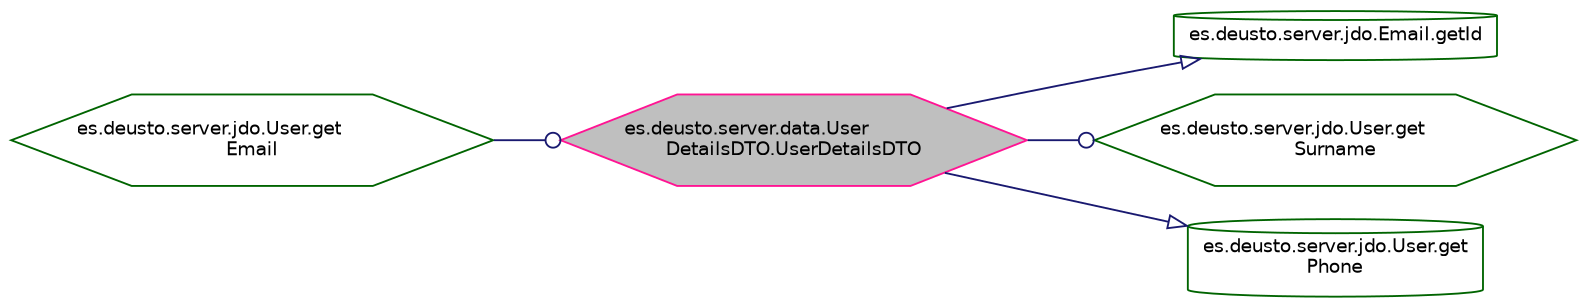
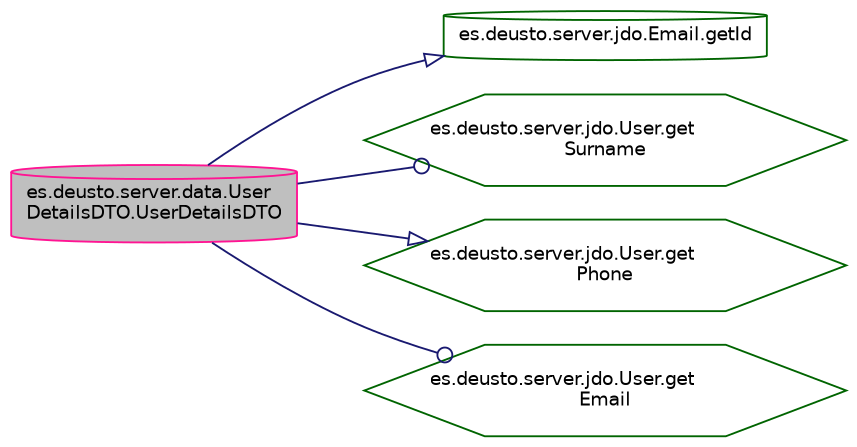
(520, 140) -> (321, 307)
(794, 140) -> (154, 204)
(1335, 258) -> (605, 265)
